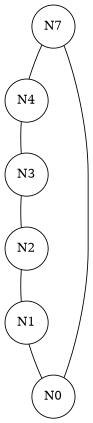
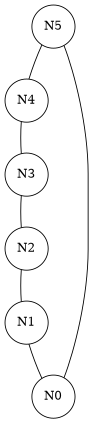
(53, 27) -> (53, 27)
